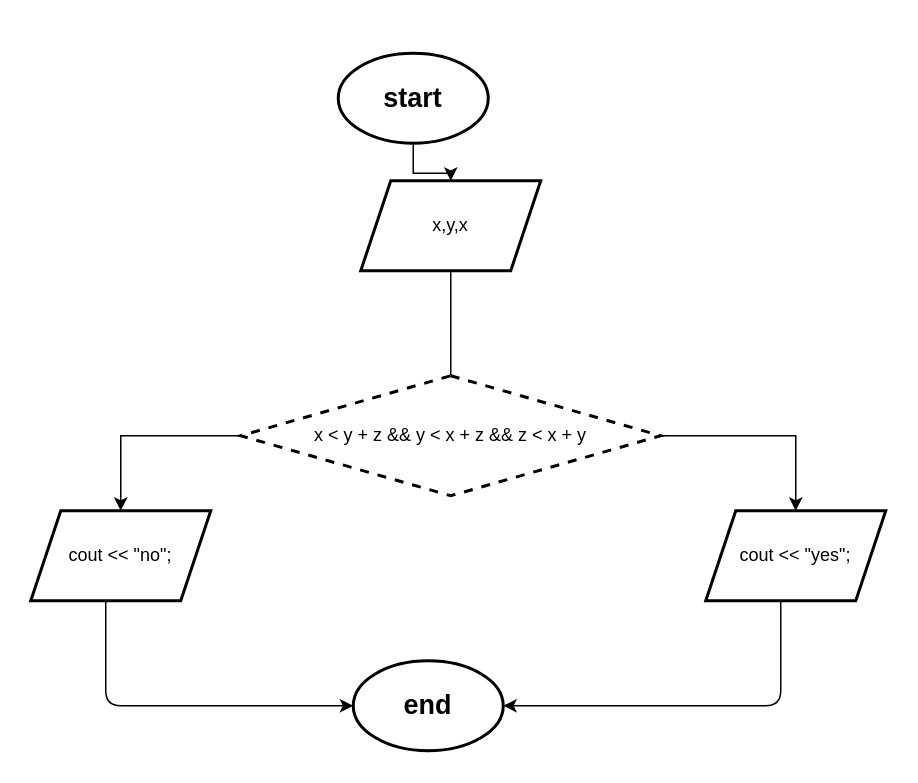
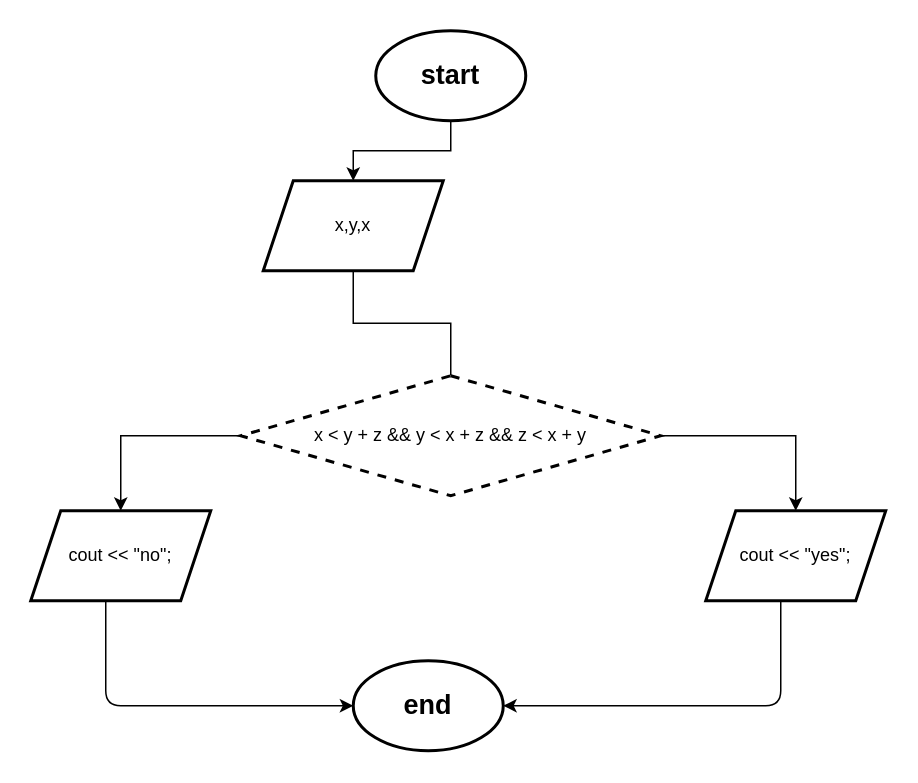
(413, 98) -> (451, 76)
(451, 226) -> (353, 226)
